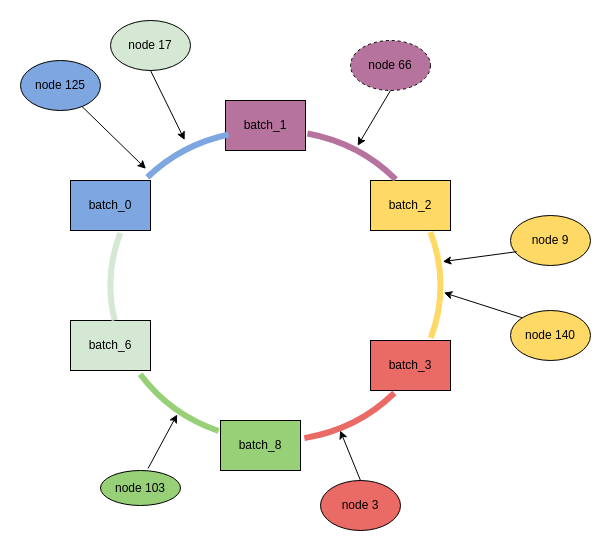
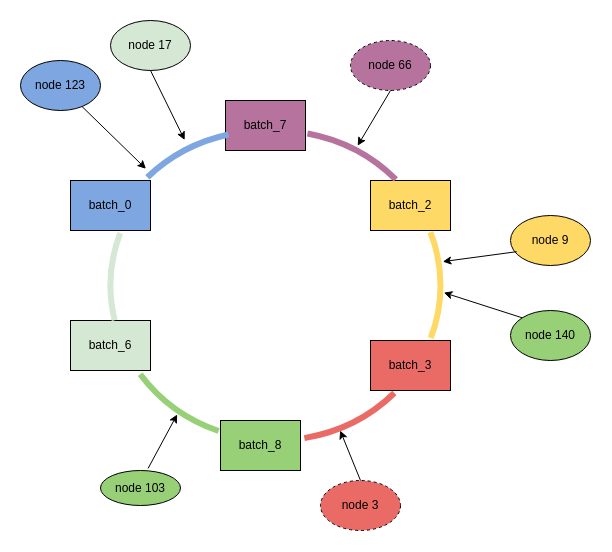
(61, 86) -> (61, 86)
(266, 126) -> (266, 126)
(551, 336) -> (551, 336)
(361, 506) -> (361, 506)
